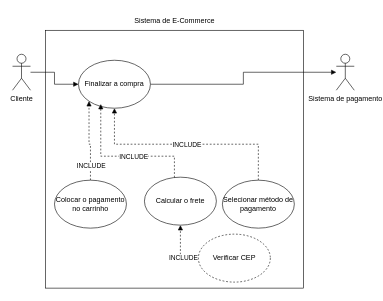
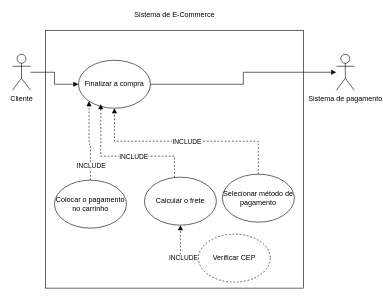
(174, 21) -> (174, 15)
(258, 204) -> (258, 198)
